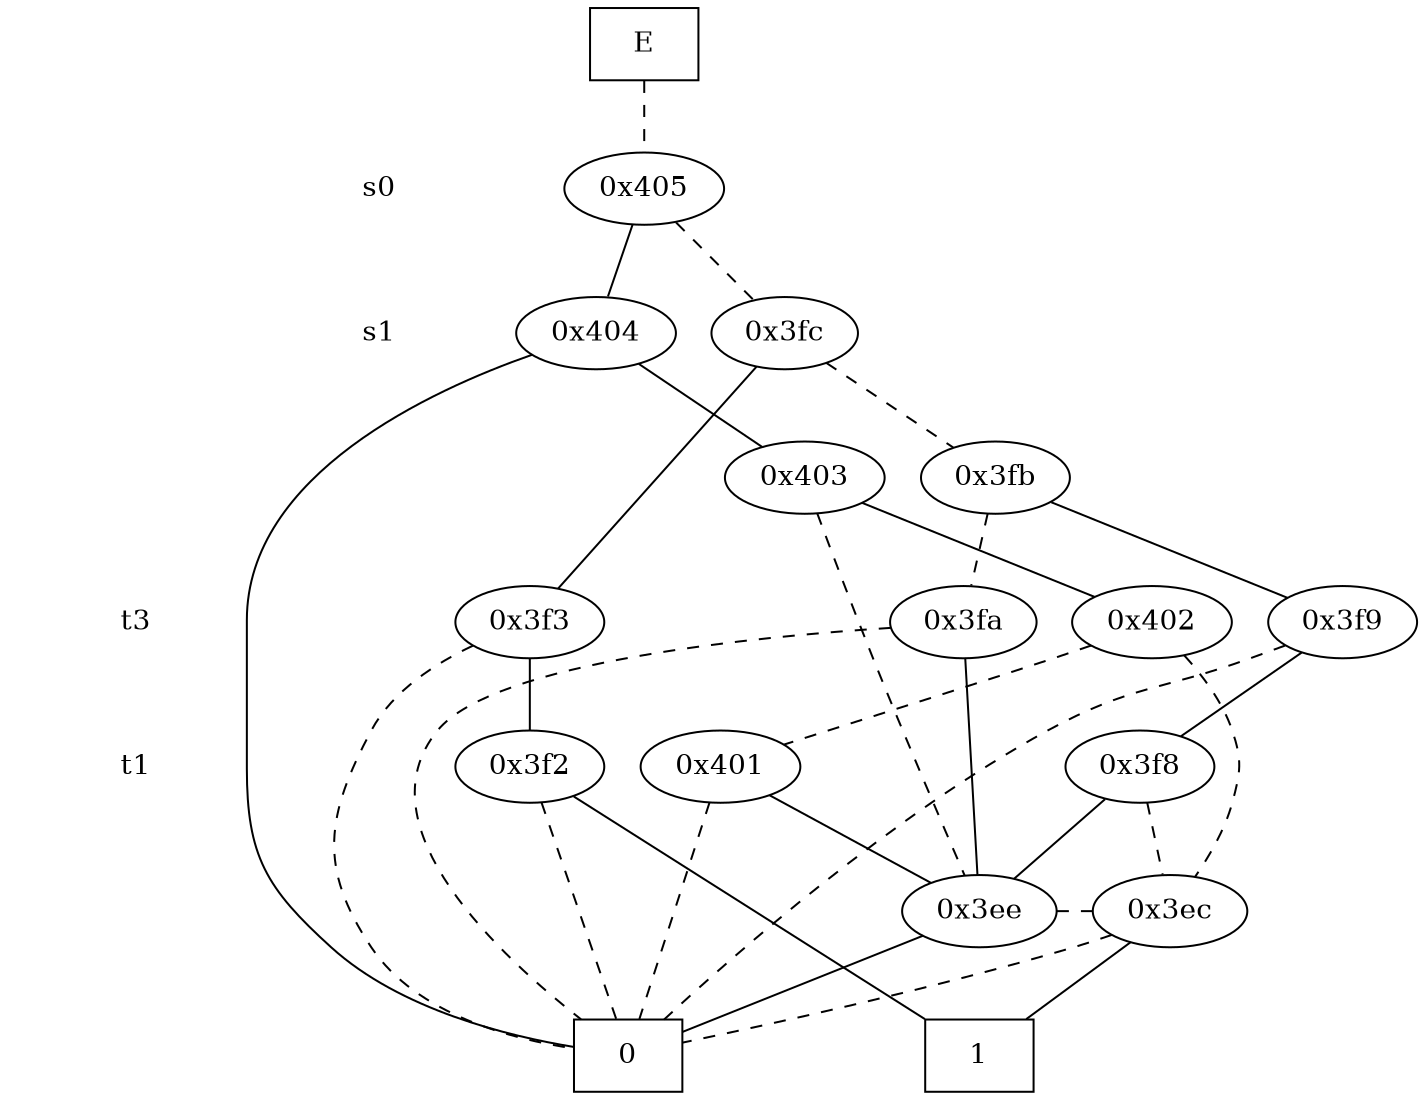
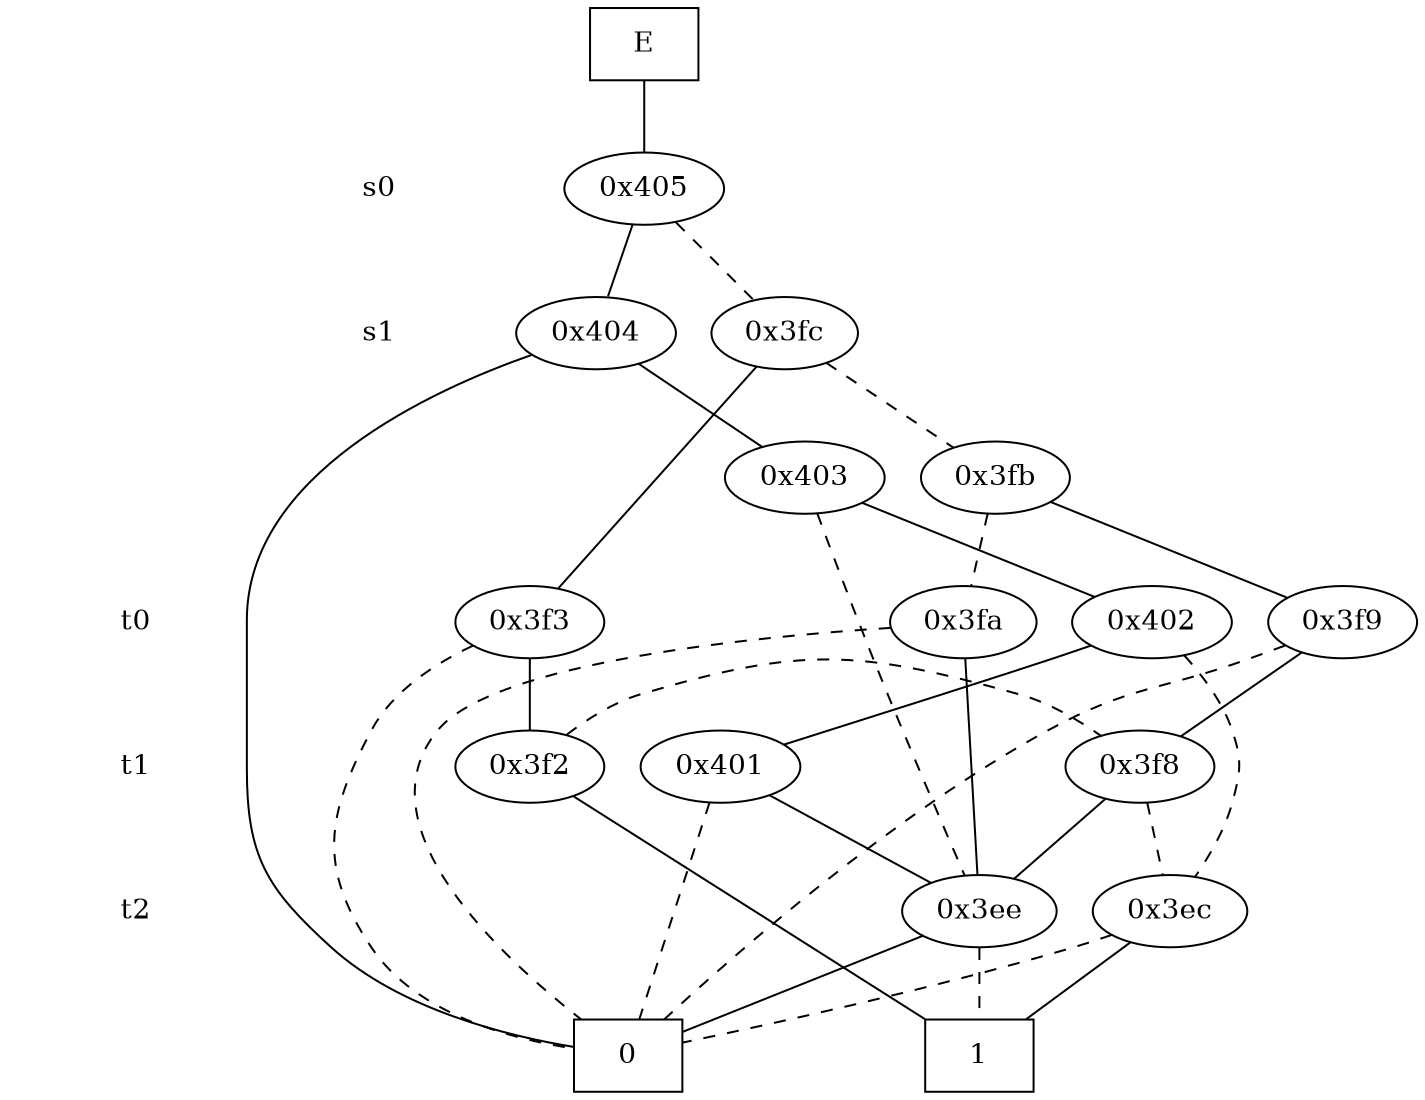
(644, 117) -> (644, 117)
(136, 622) -> (136, 622)
(938, 696) -> (938, 696)
none -> (136, 911)
(579, 911) -> (833, 660)
(1075, 911) -> (979, 987)
